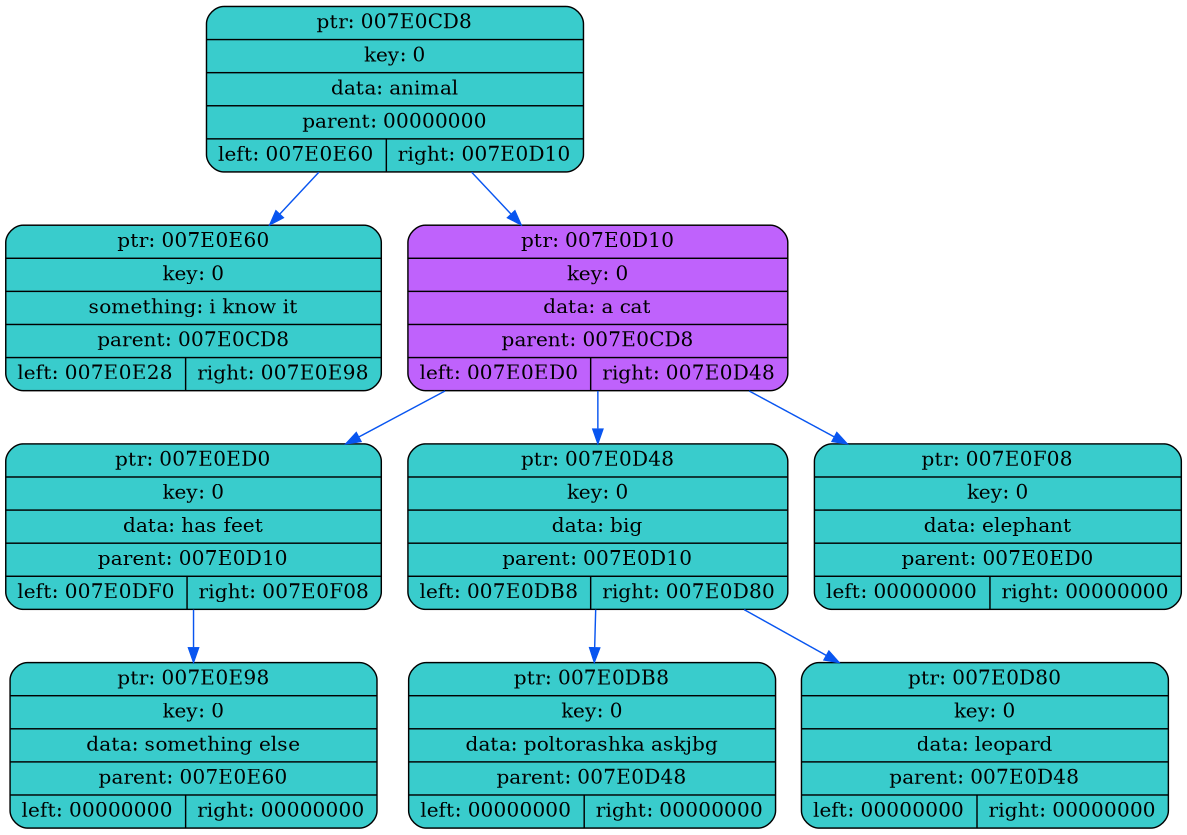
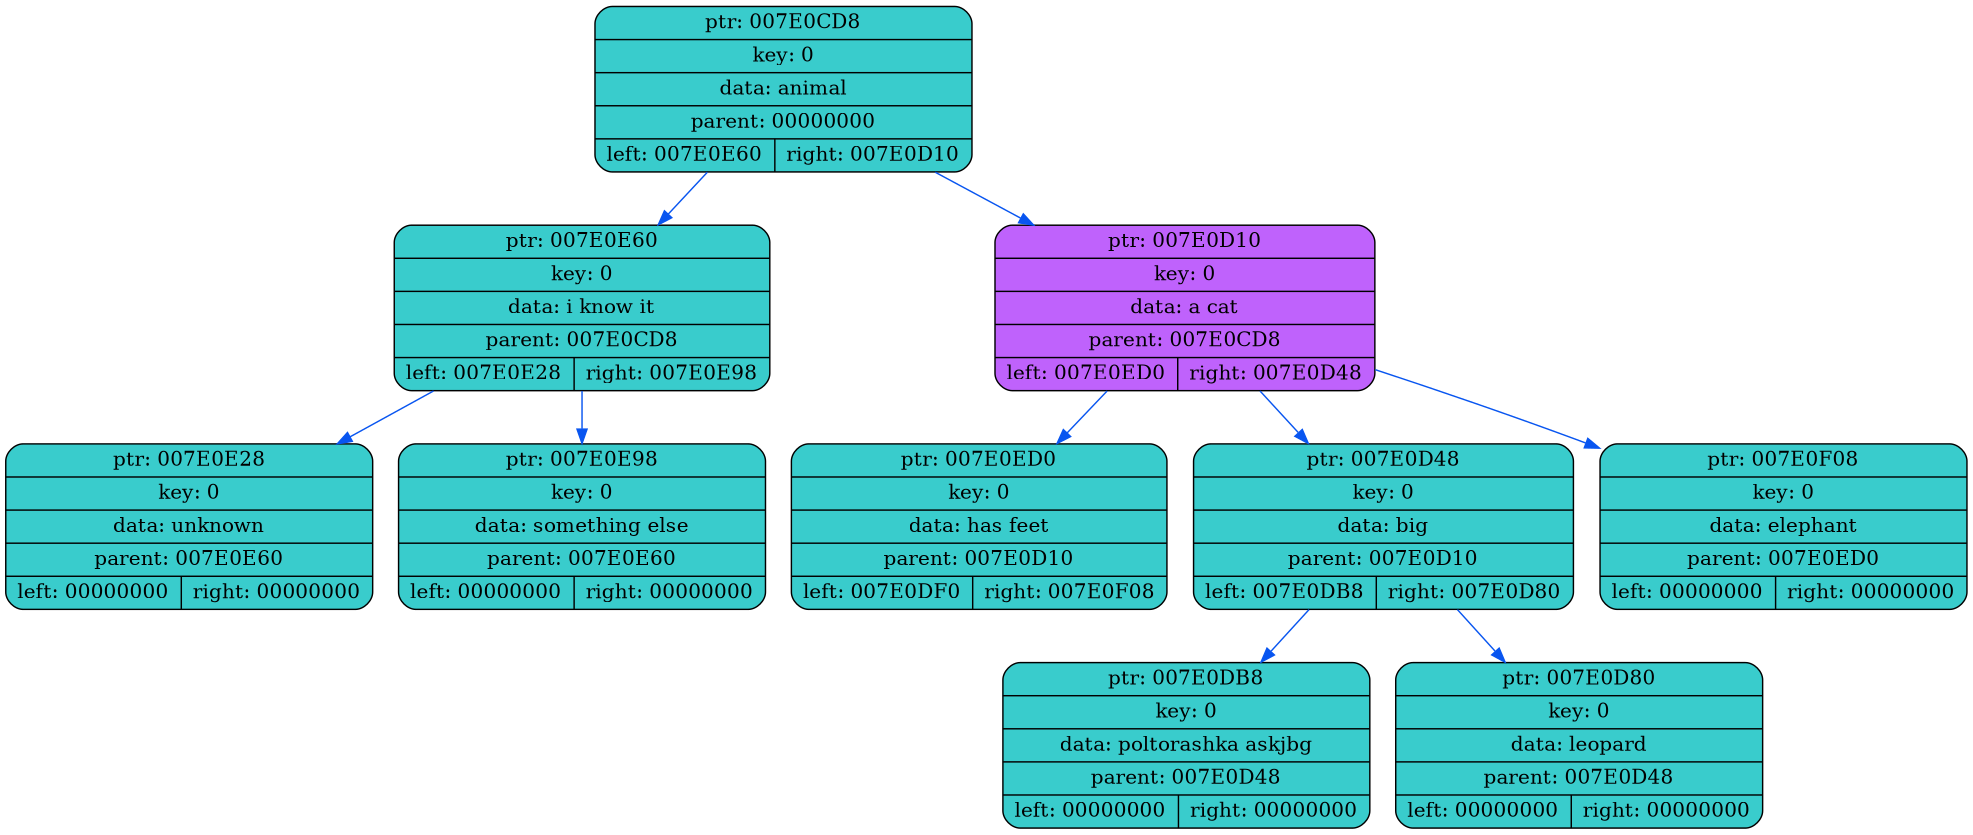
(194, 307) -> (582, 307)
none -> (189, 527)
(194, 629) -> (582, 410)
